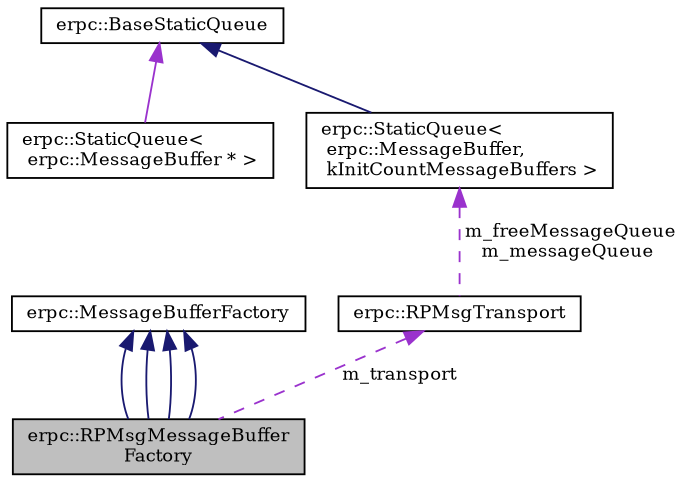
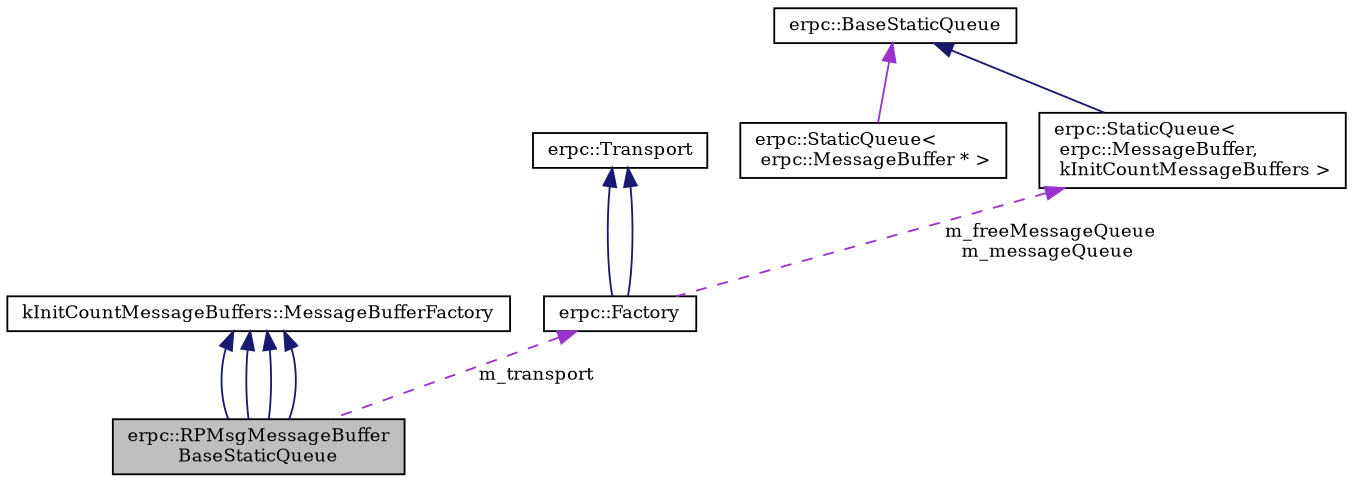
none -> (620, 150)
(159, 314) -> (259, 314)
(460, 314) -> (620, 314)
(159, 447) -> (259, 447)
